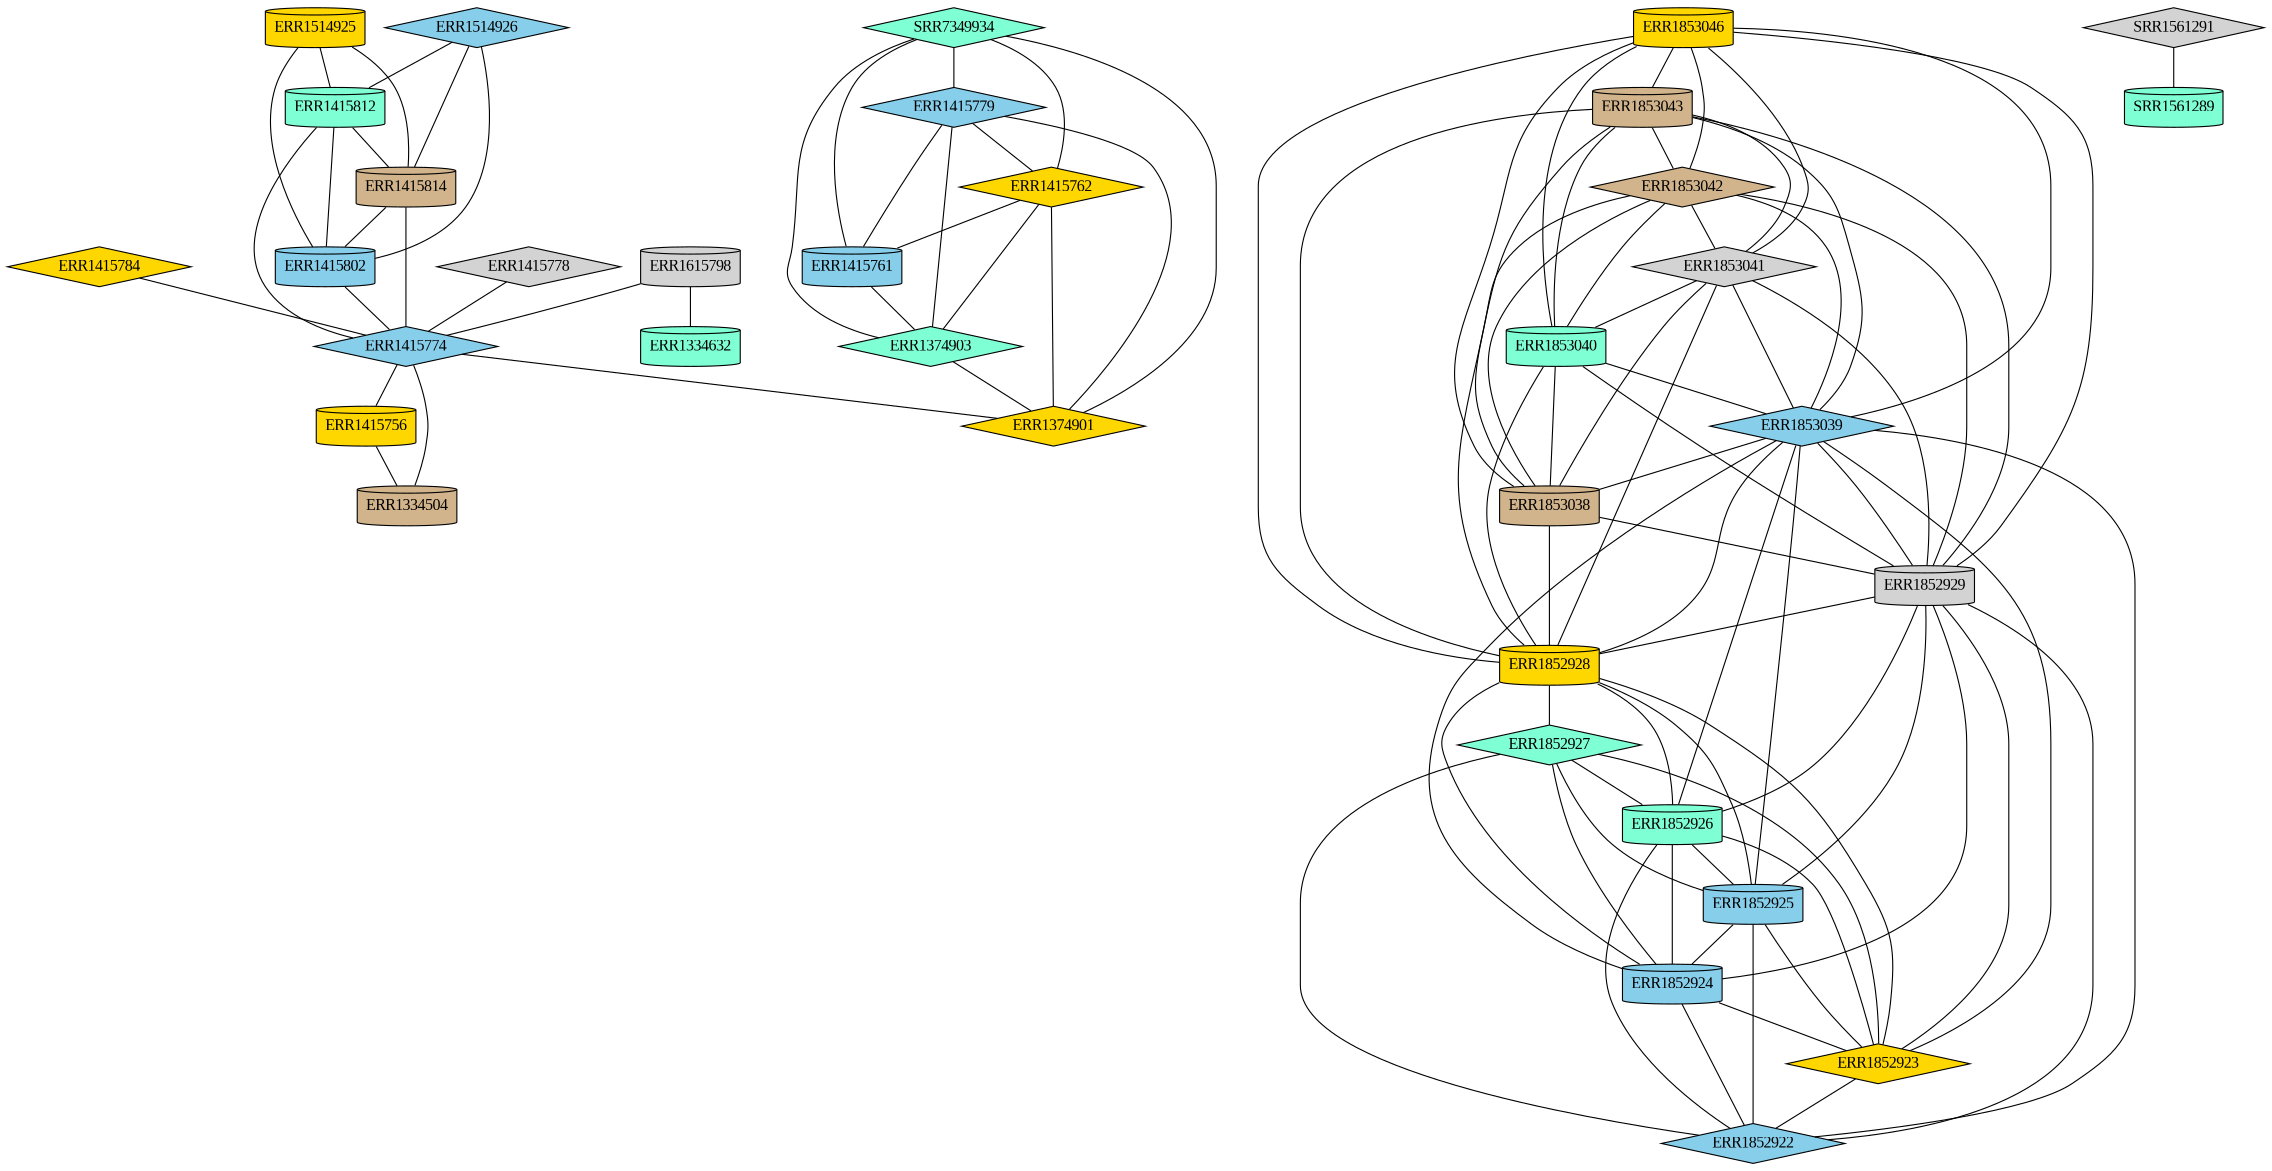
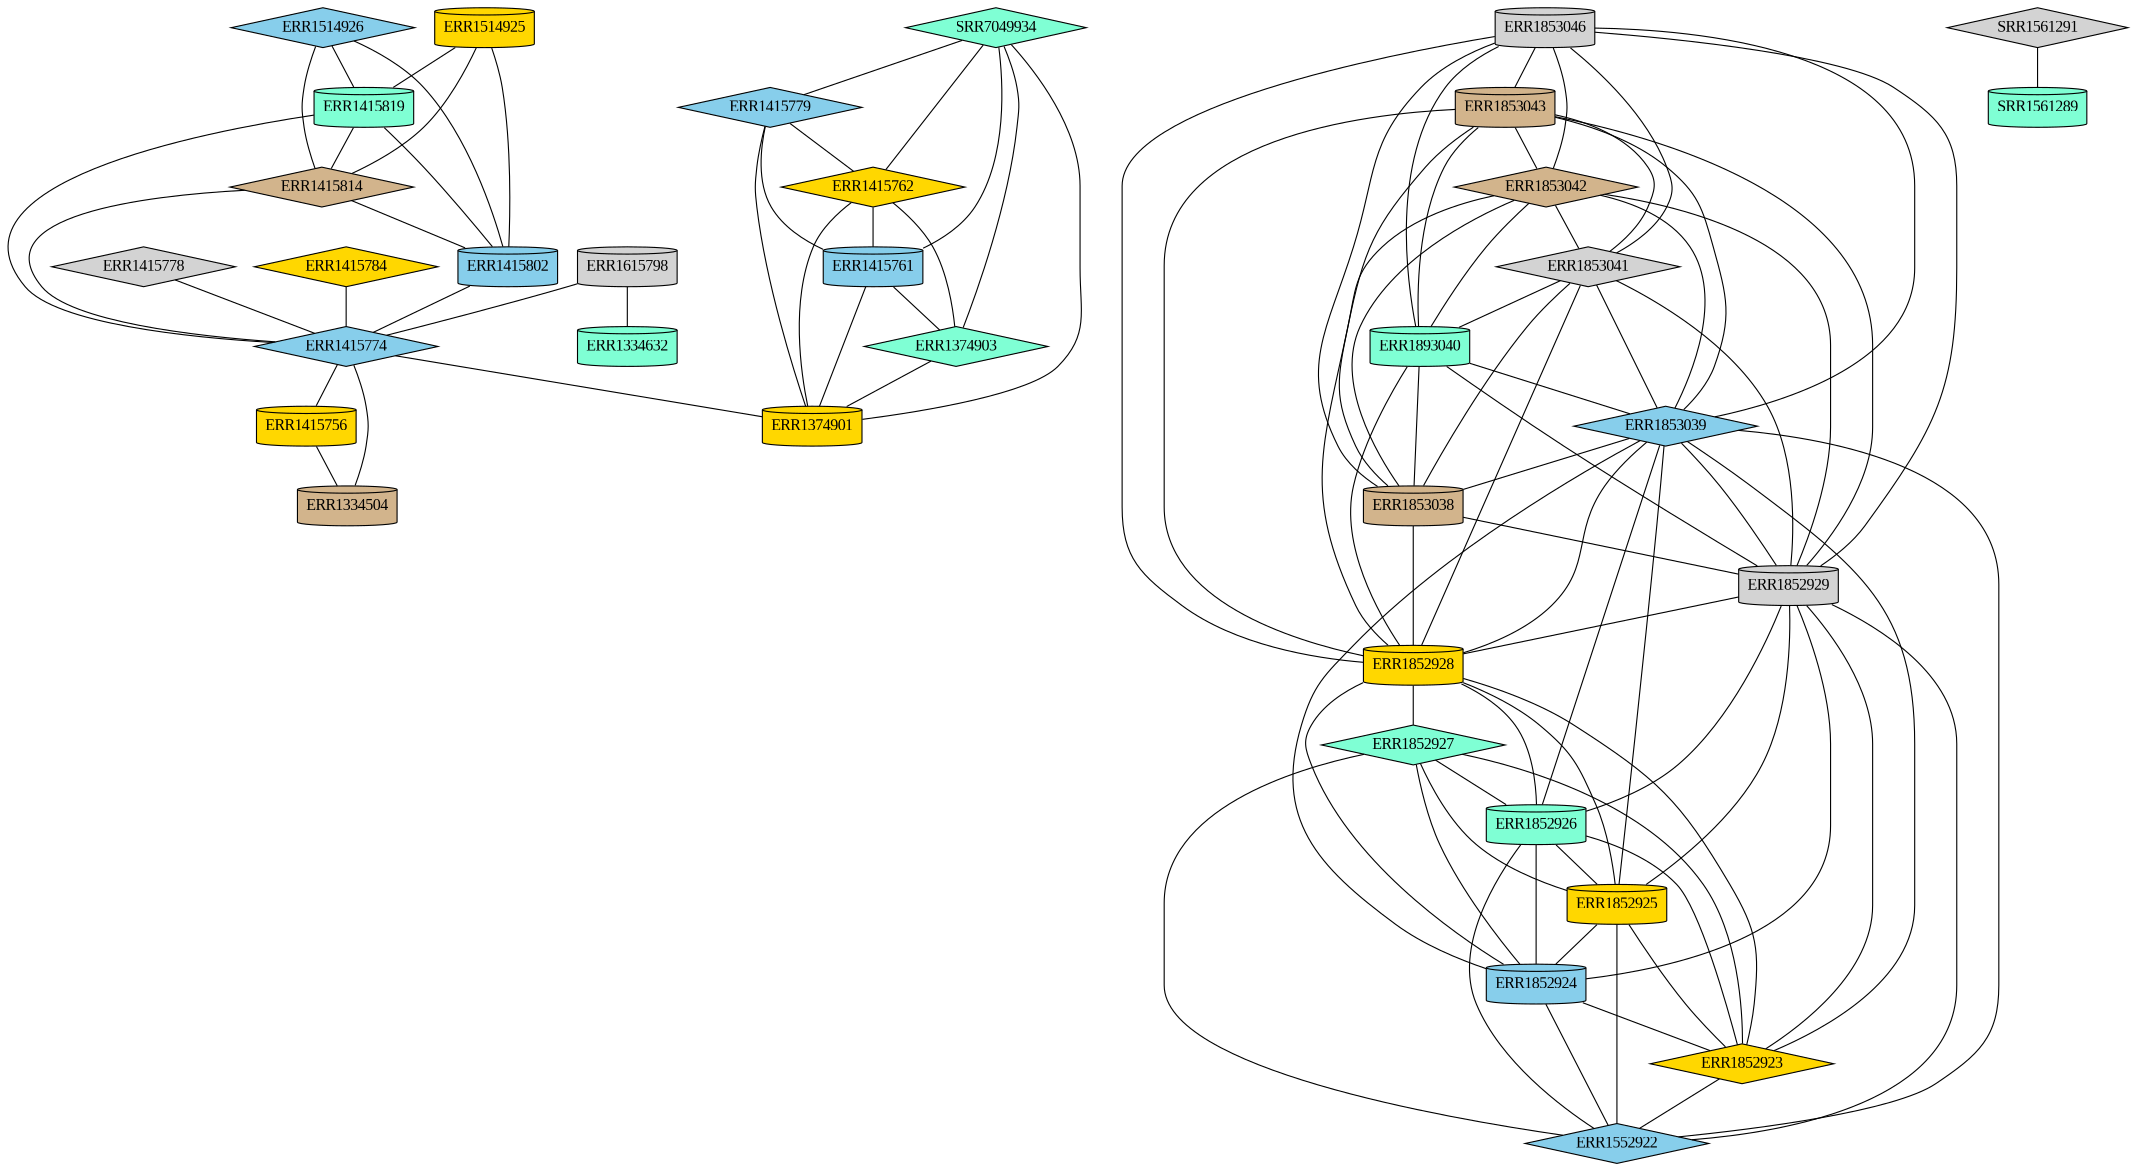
(954, 28) -> (996, 28)
(1683, 28) -> (1545, 28)
(335, 107) -> (364, 107)
(406, 187) -> (322, 187)
(943, 222) -> none
none -> (843, 346)
(1556, 346) -> (1420, 346)
(1054, 426) -> (812, 426)
(1753, 904) -> (1617, 904)
(1753, 1143) -> (1617, 1143)
